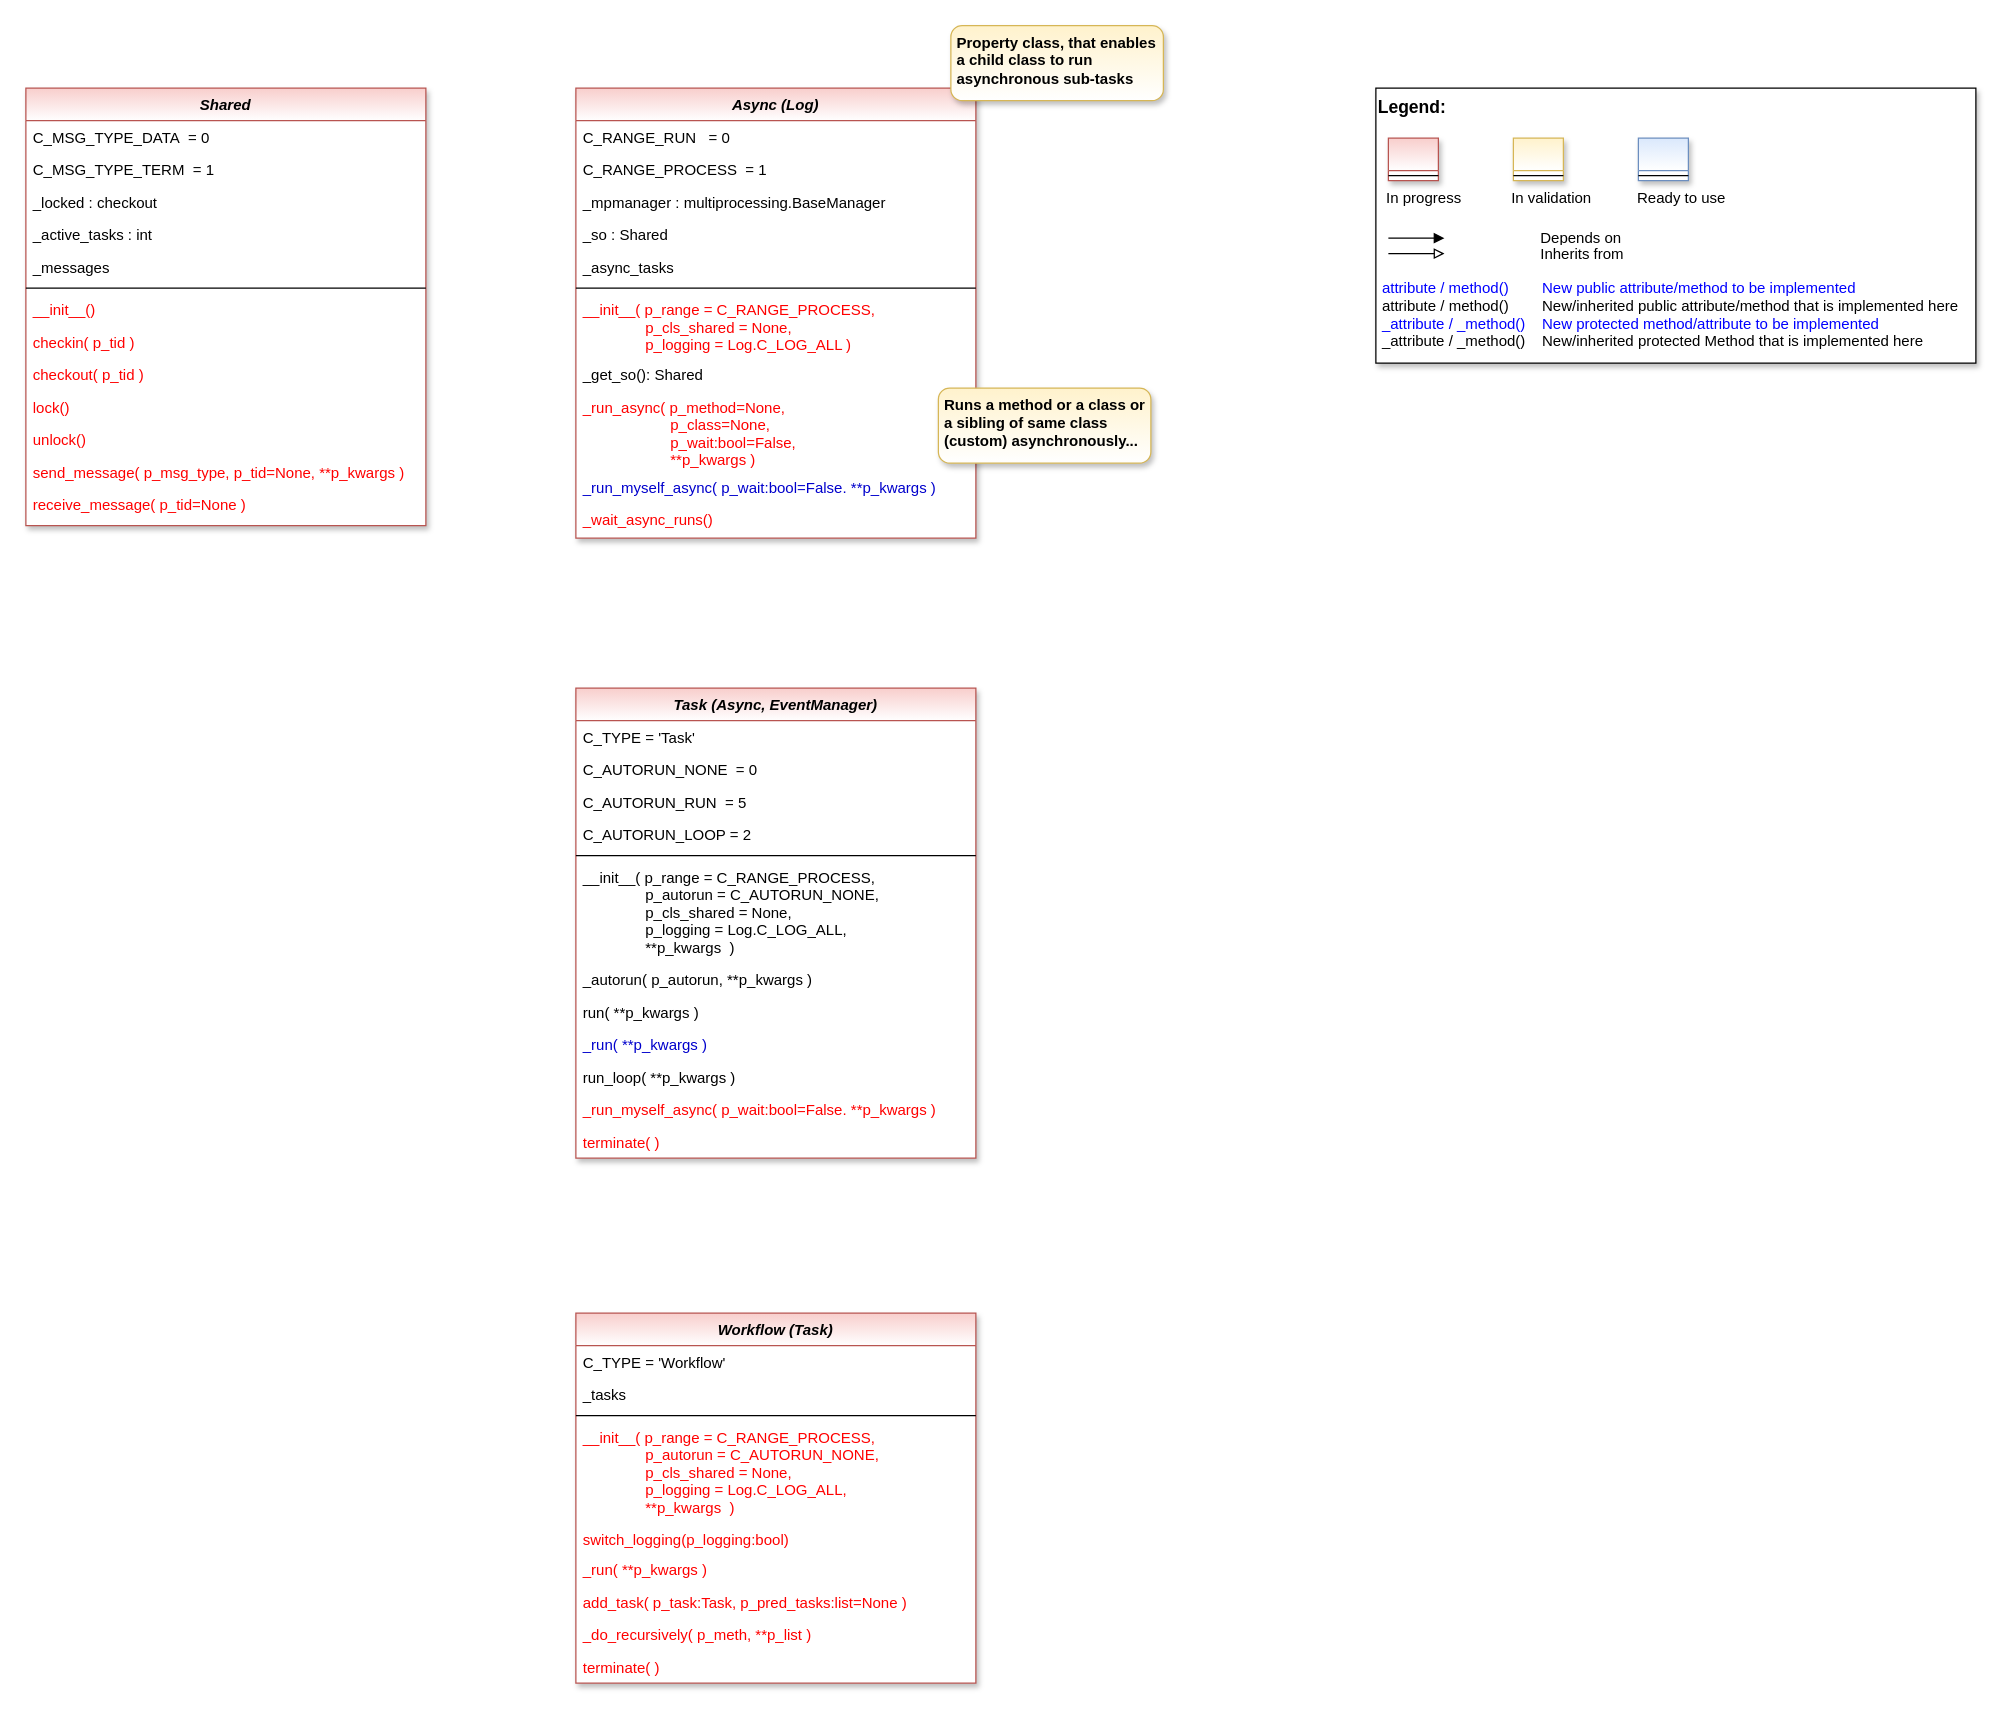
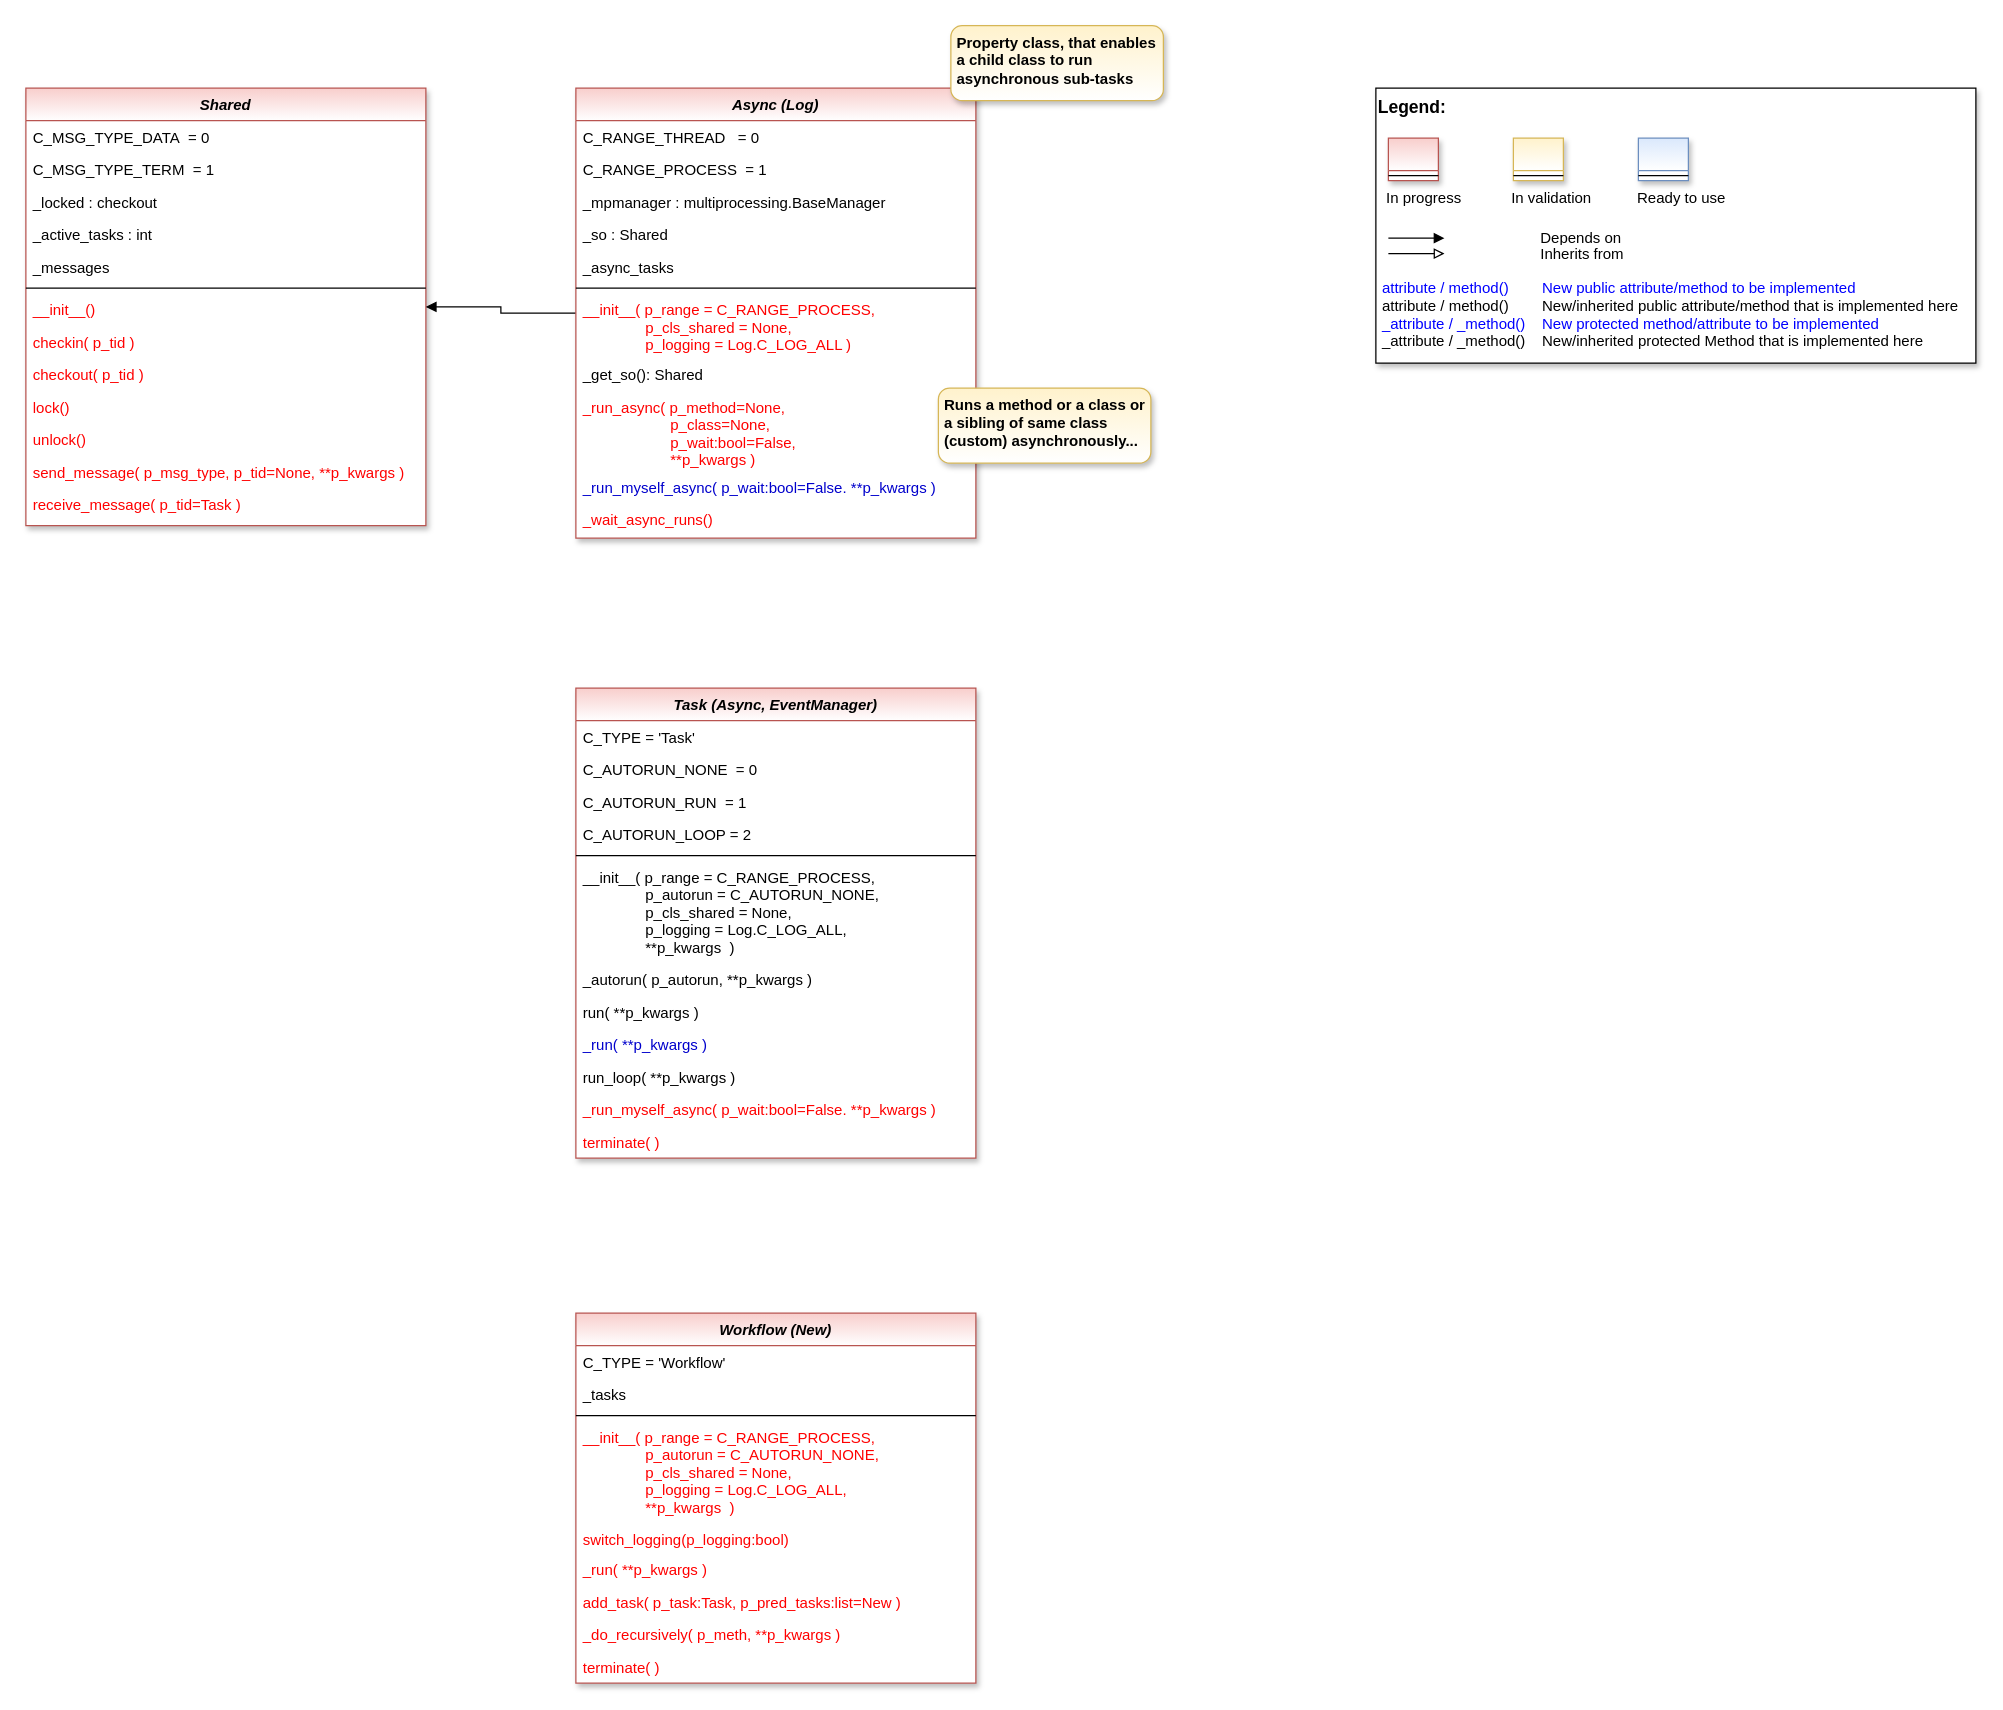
(650, 138) -> (663, 138)
none -> (504, 313)
(147, 505) -> (147, 505)
(654, 803) -> (654, 803)
(775, 1330) -> (775, 1330)
(764, 1603) -> (760, 1603)
(714, 1635) -> (726, 1635)
